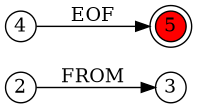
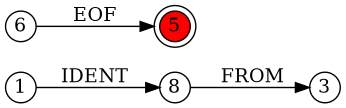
(21, 26) -> (21, 26)
none -> (21, 88)
(21, 88) -> (175, 88)
